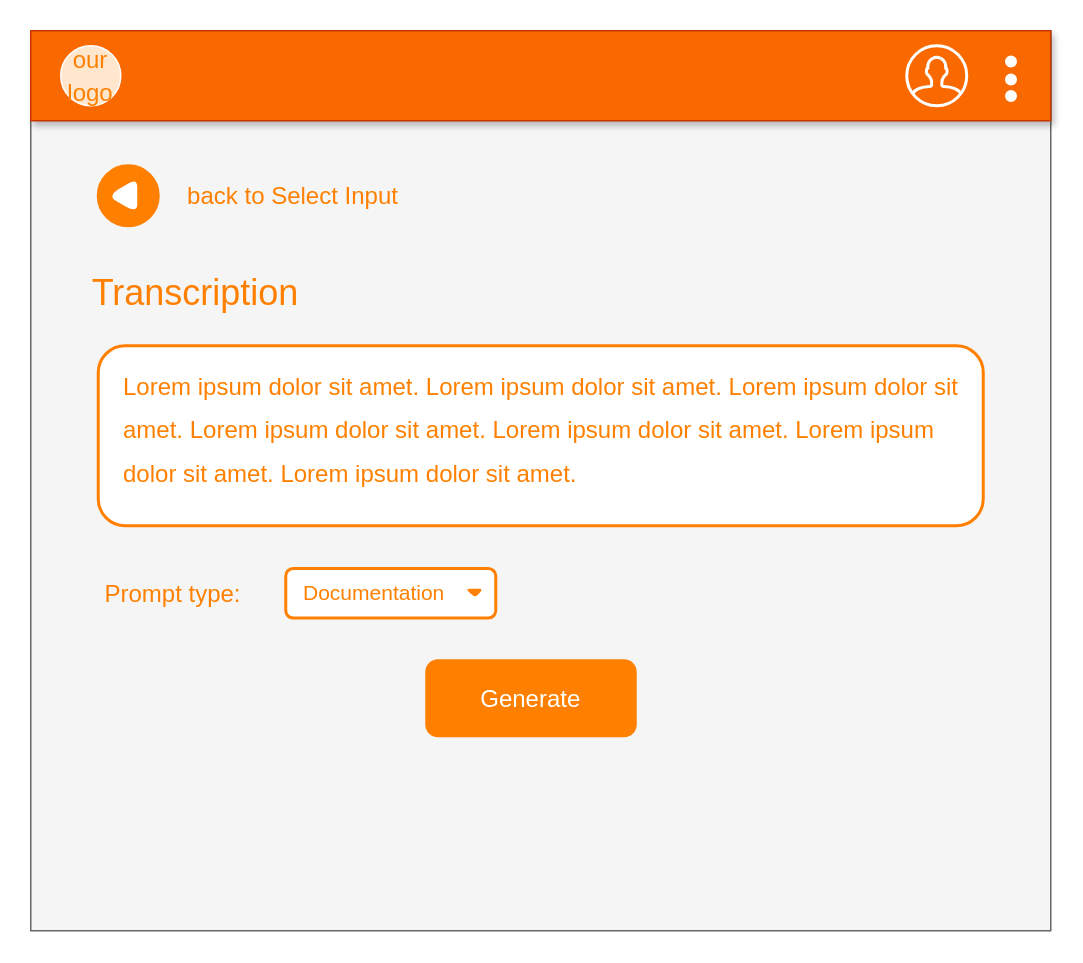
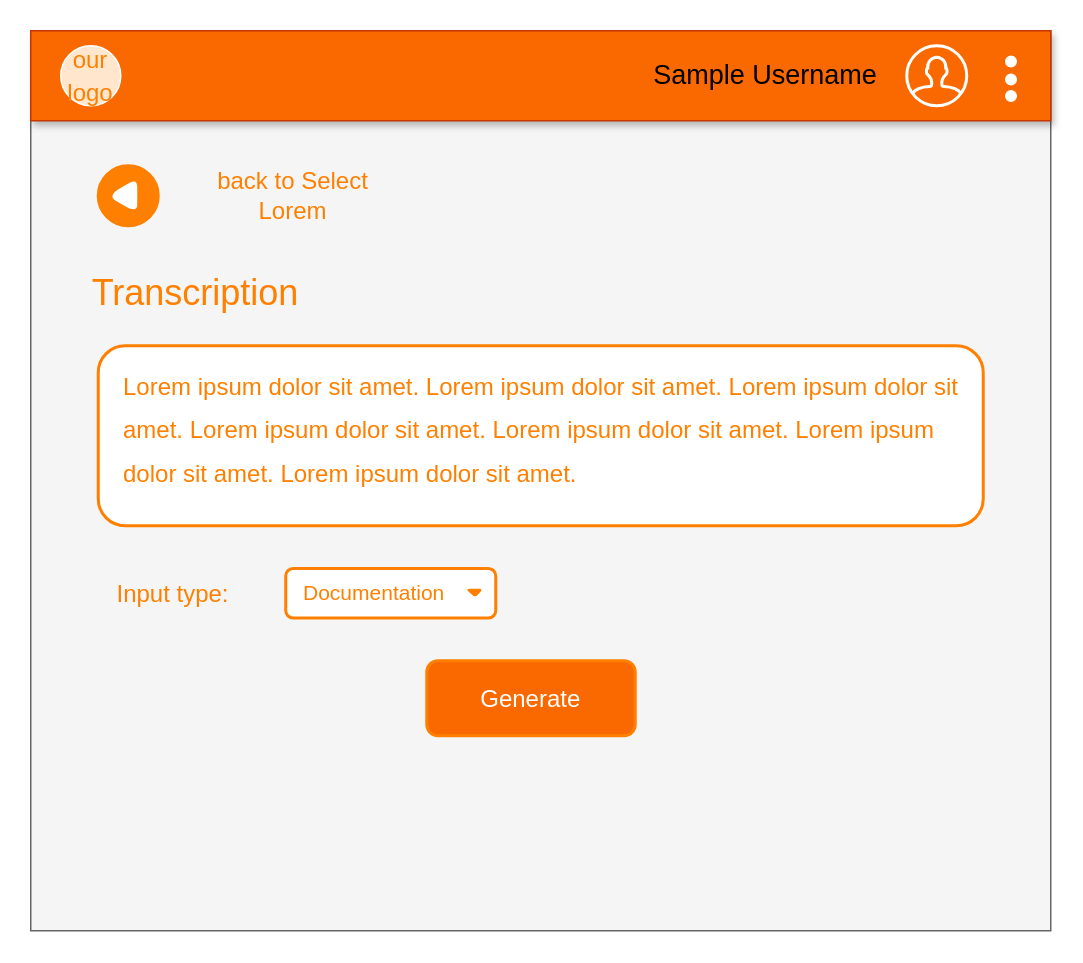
none -> (766, 76)
(293, 196) -> (293, 196)
(173, 593) -> (173, 593)
(531, 698) -> (531, 698)
